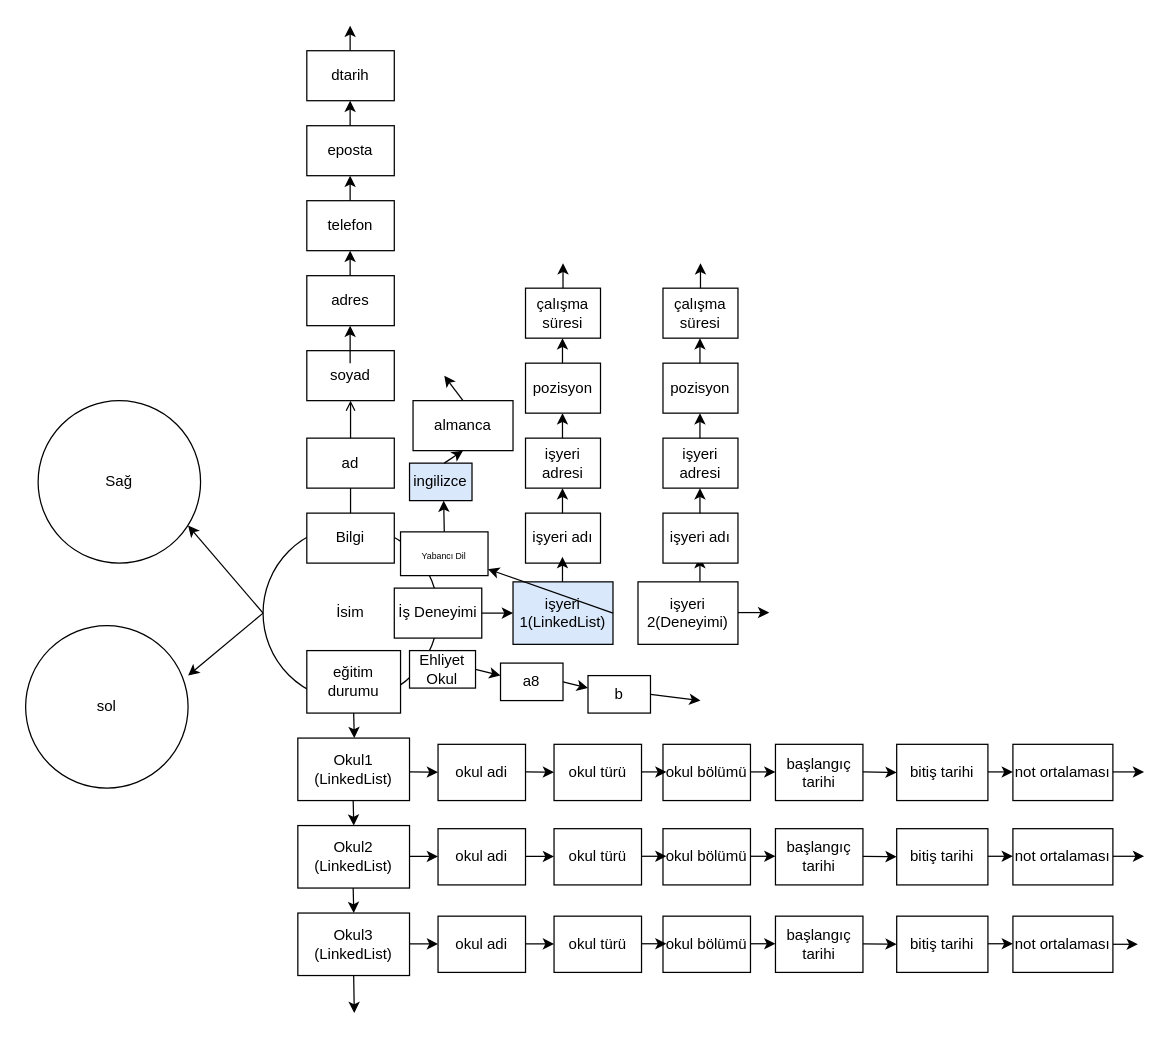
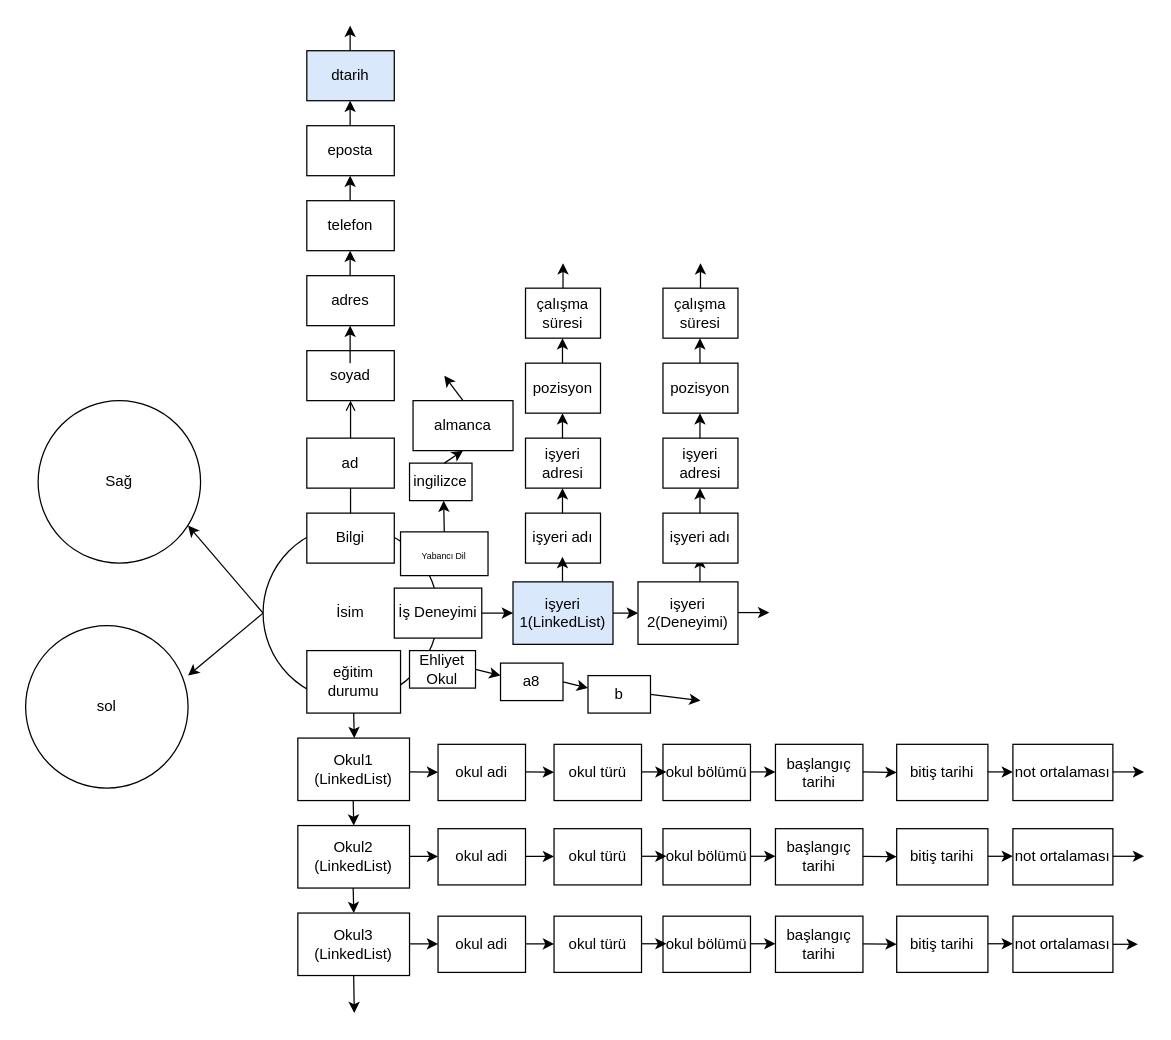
(351, 76) -> (351, 76)
(441, 482) -> (441, 482)
(554, 592) -> (621, 613)
